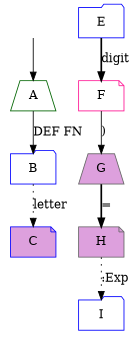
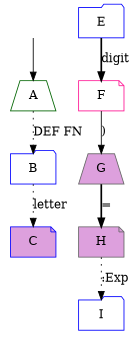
(33, 128) -> (33, 128)
